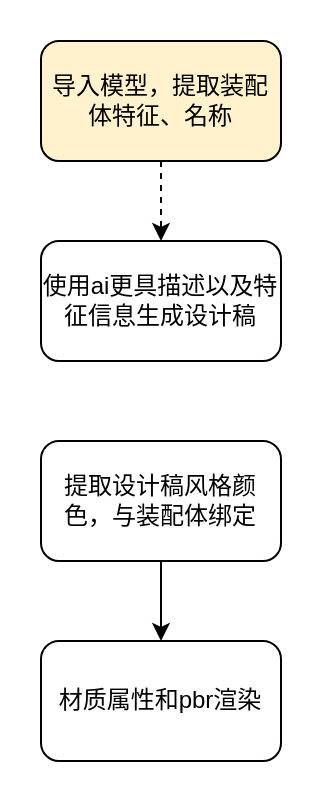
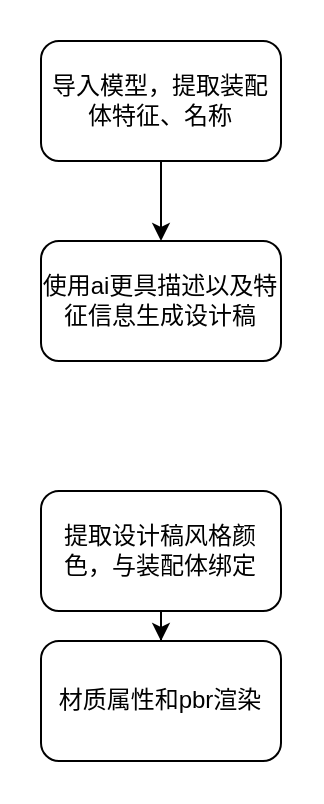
(161, 101) -> (161, 101)
(161, 193) -> (161, 193)
(161, 501) -> (161, 551)
